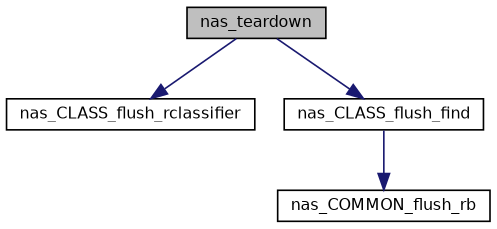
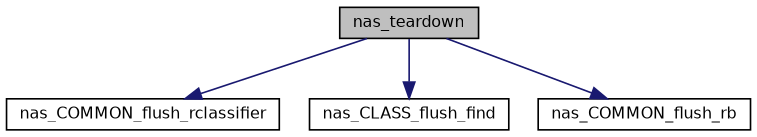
(131, 114) -> (143, 114)
(384, 152) -> (519, 66)
